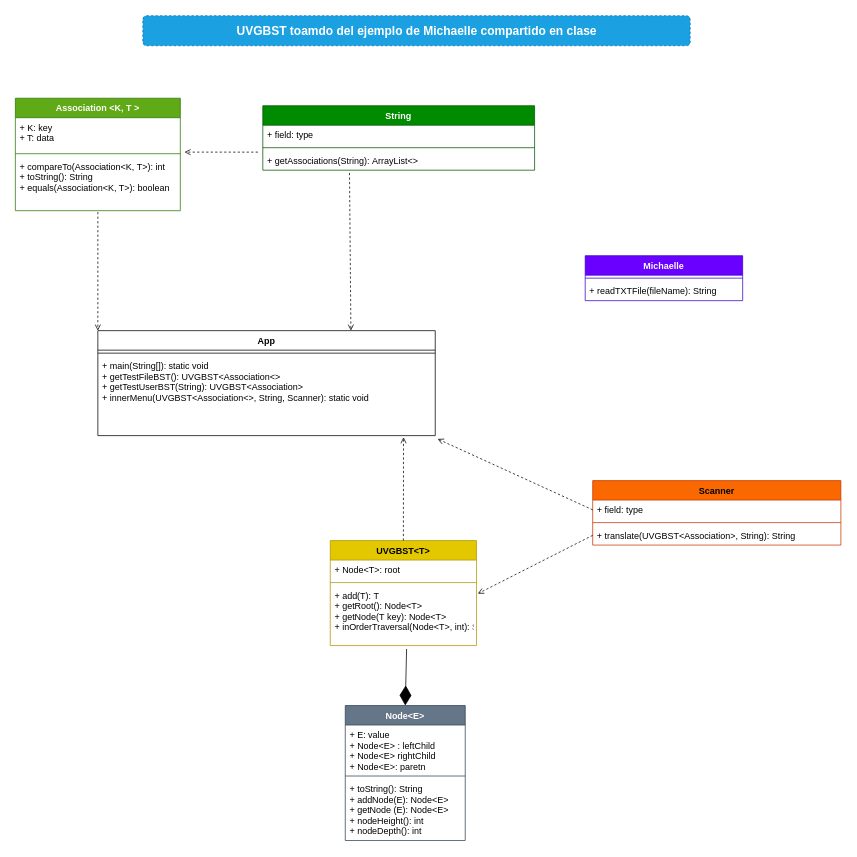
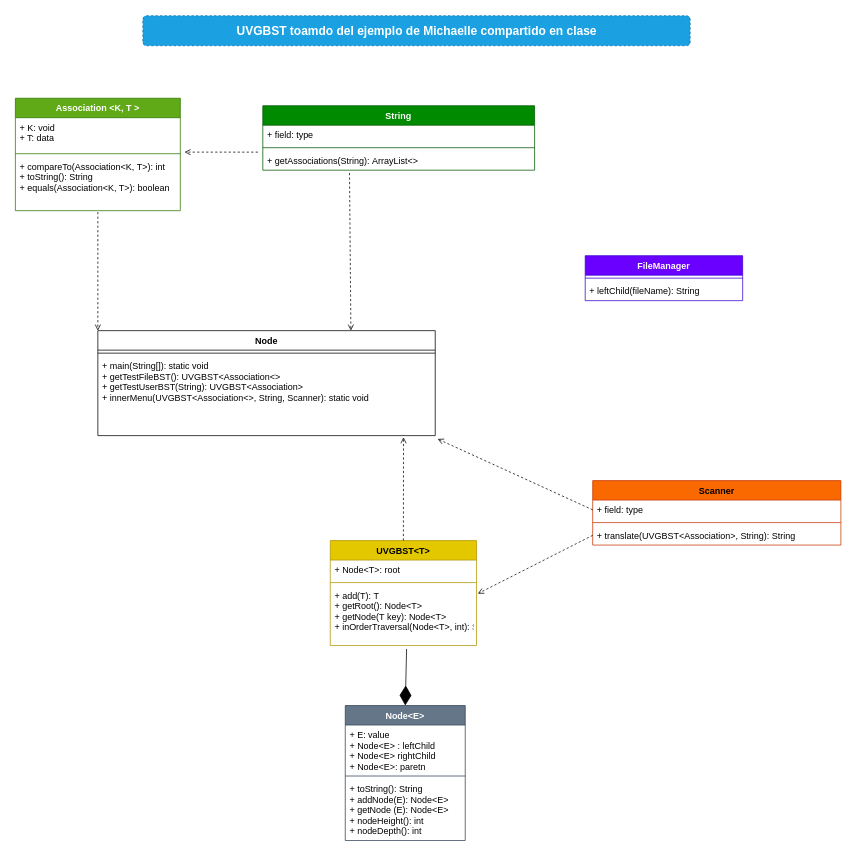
(36, 128) -> (38, 128)
(664, 266) -> (664, 266)
(658, 291) -> (652, 291)
(266, 341) -> (266, 341)
